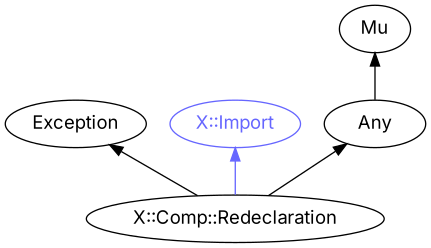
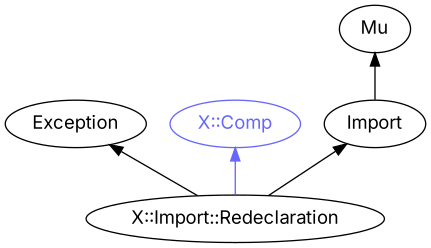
(235, 124) -> (235, 124)
(375, 124) -> (375, 124)
(235, 219) -> (235, 219)
